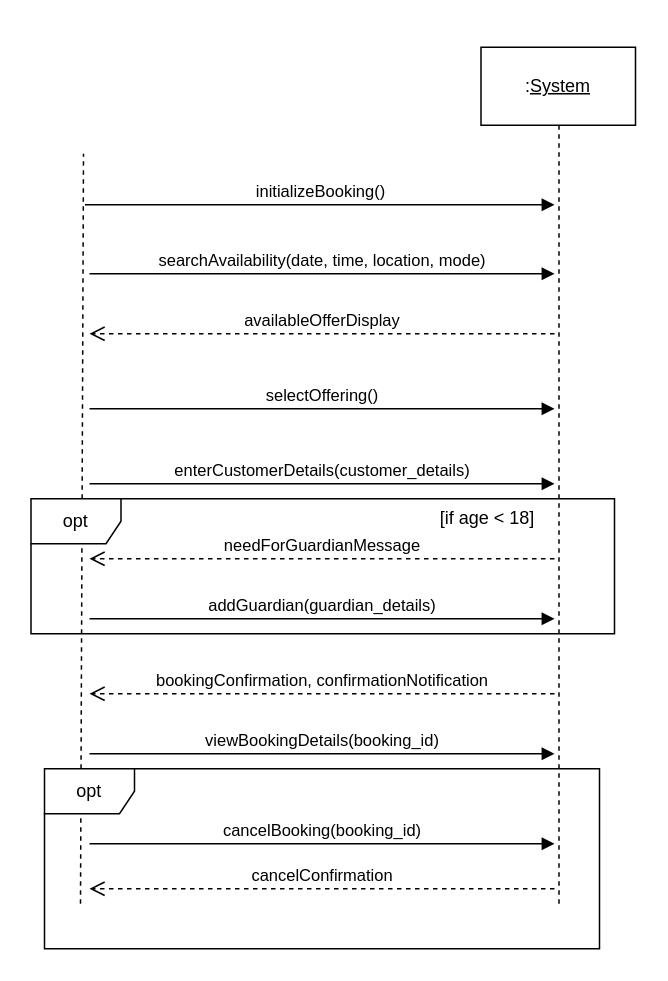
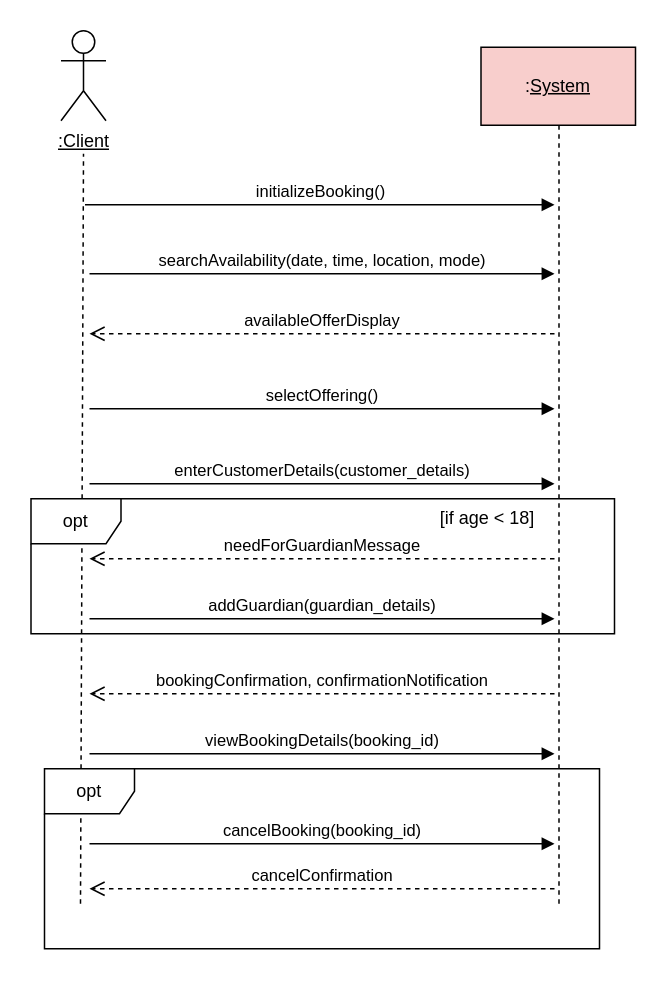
none -> (83, 76)
(558, 86) -> (558, 86)
